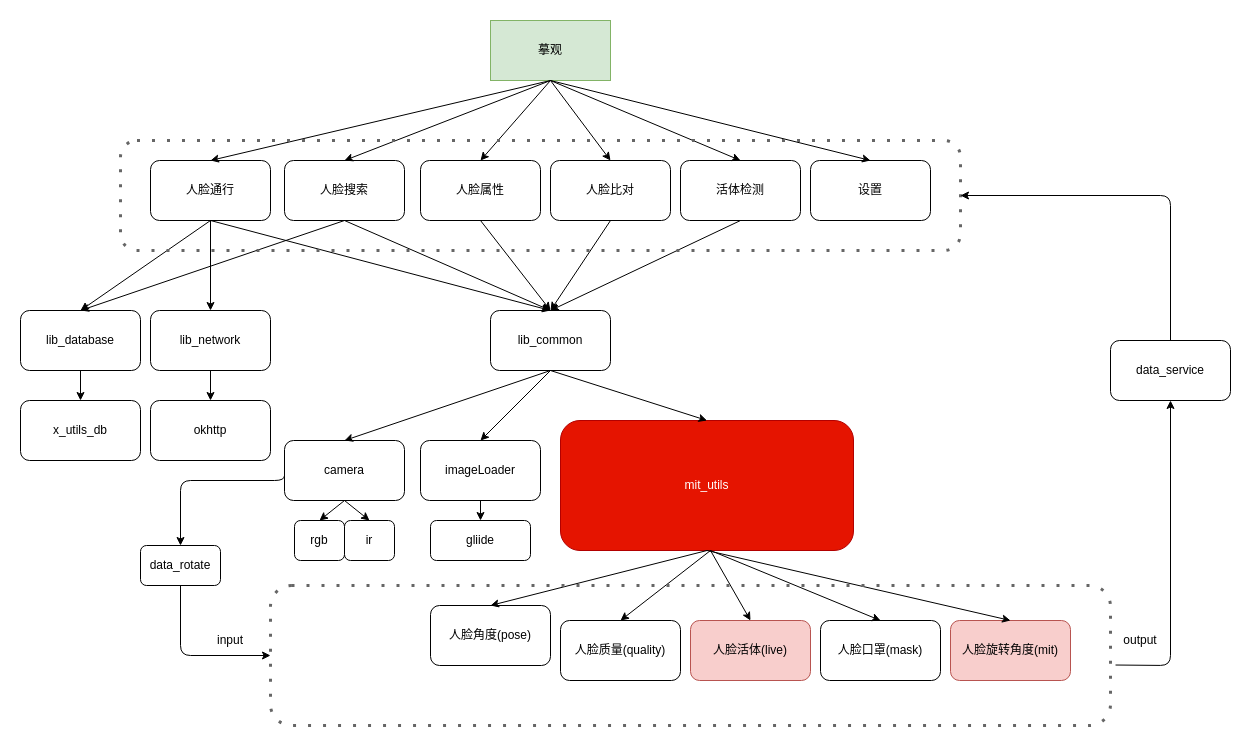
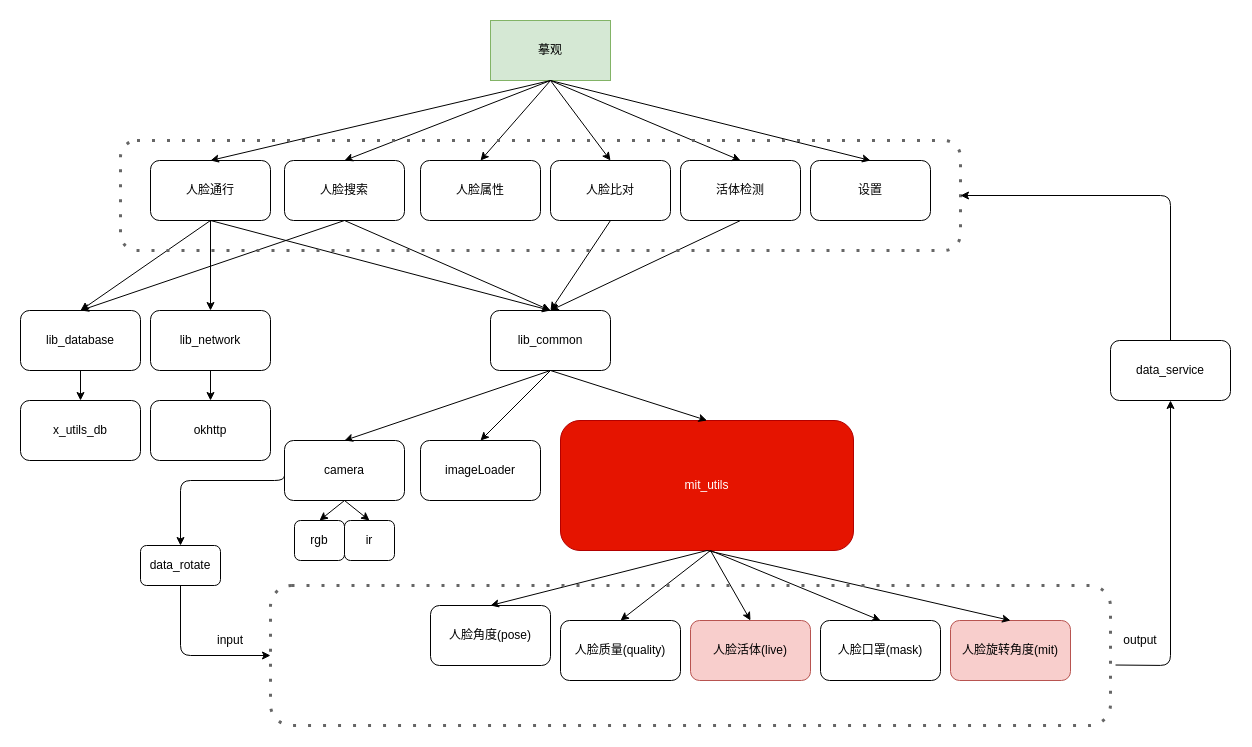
(513, 263) -> none
(481, 507) -> none
(481, 541) -> none
